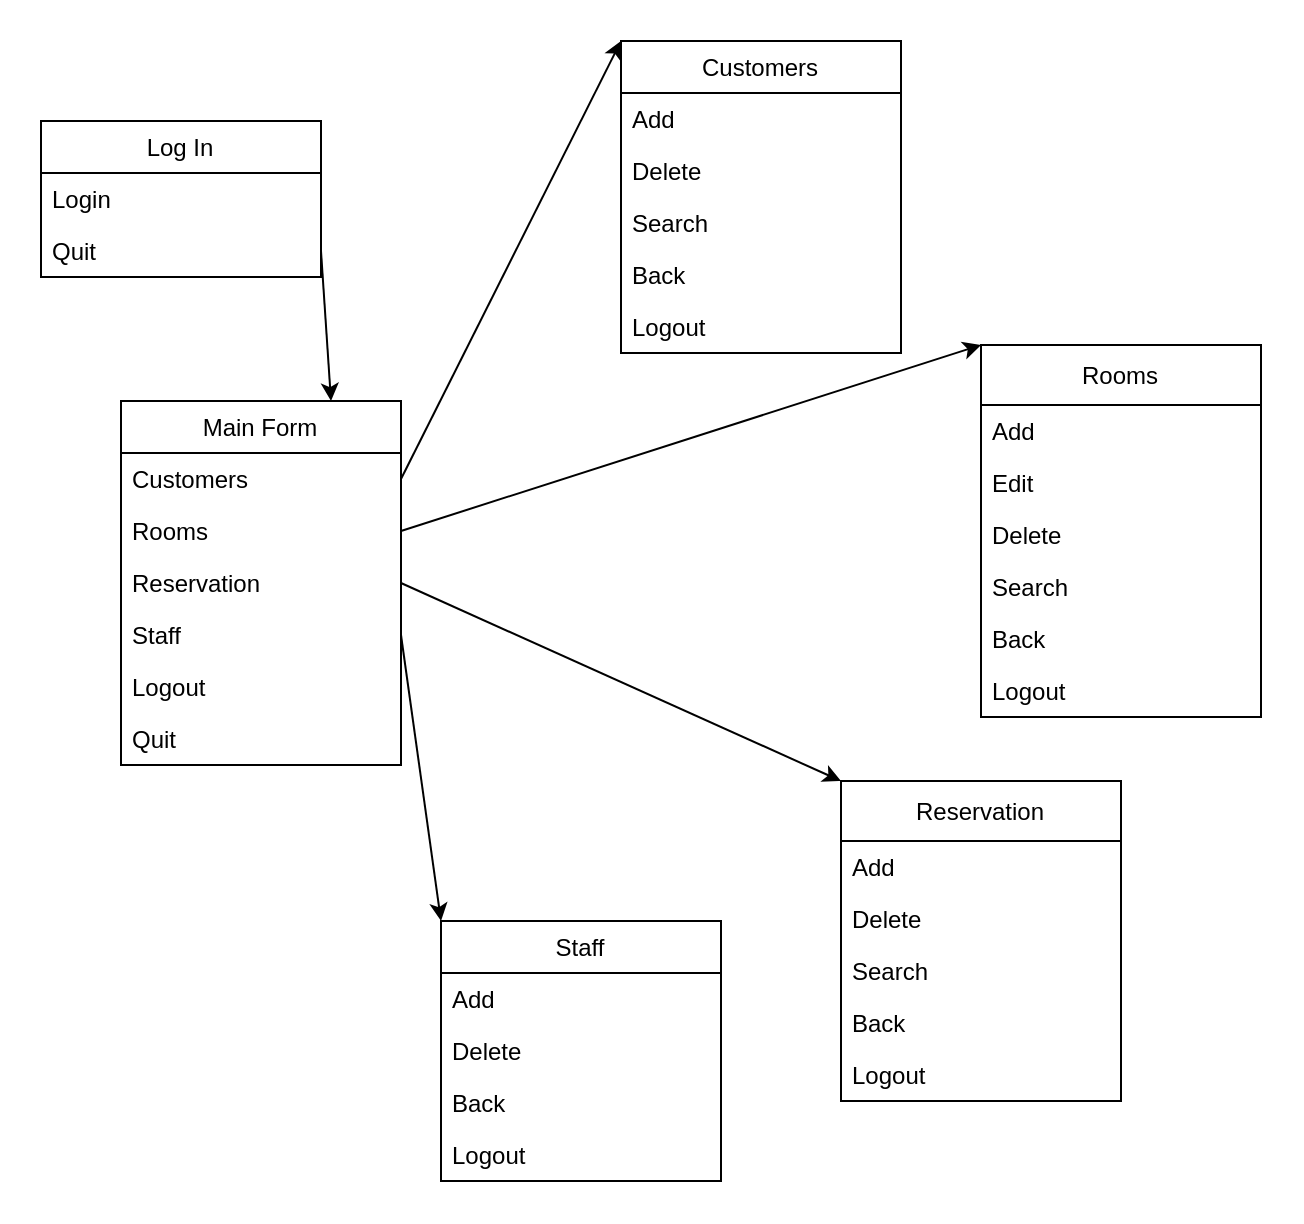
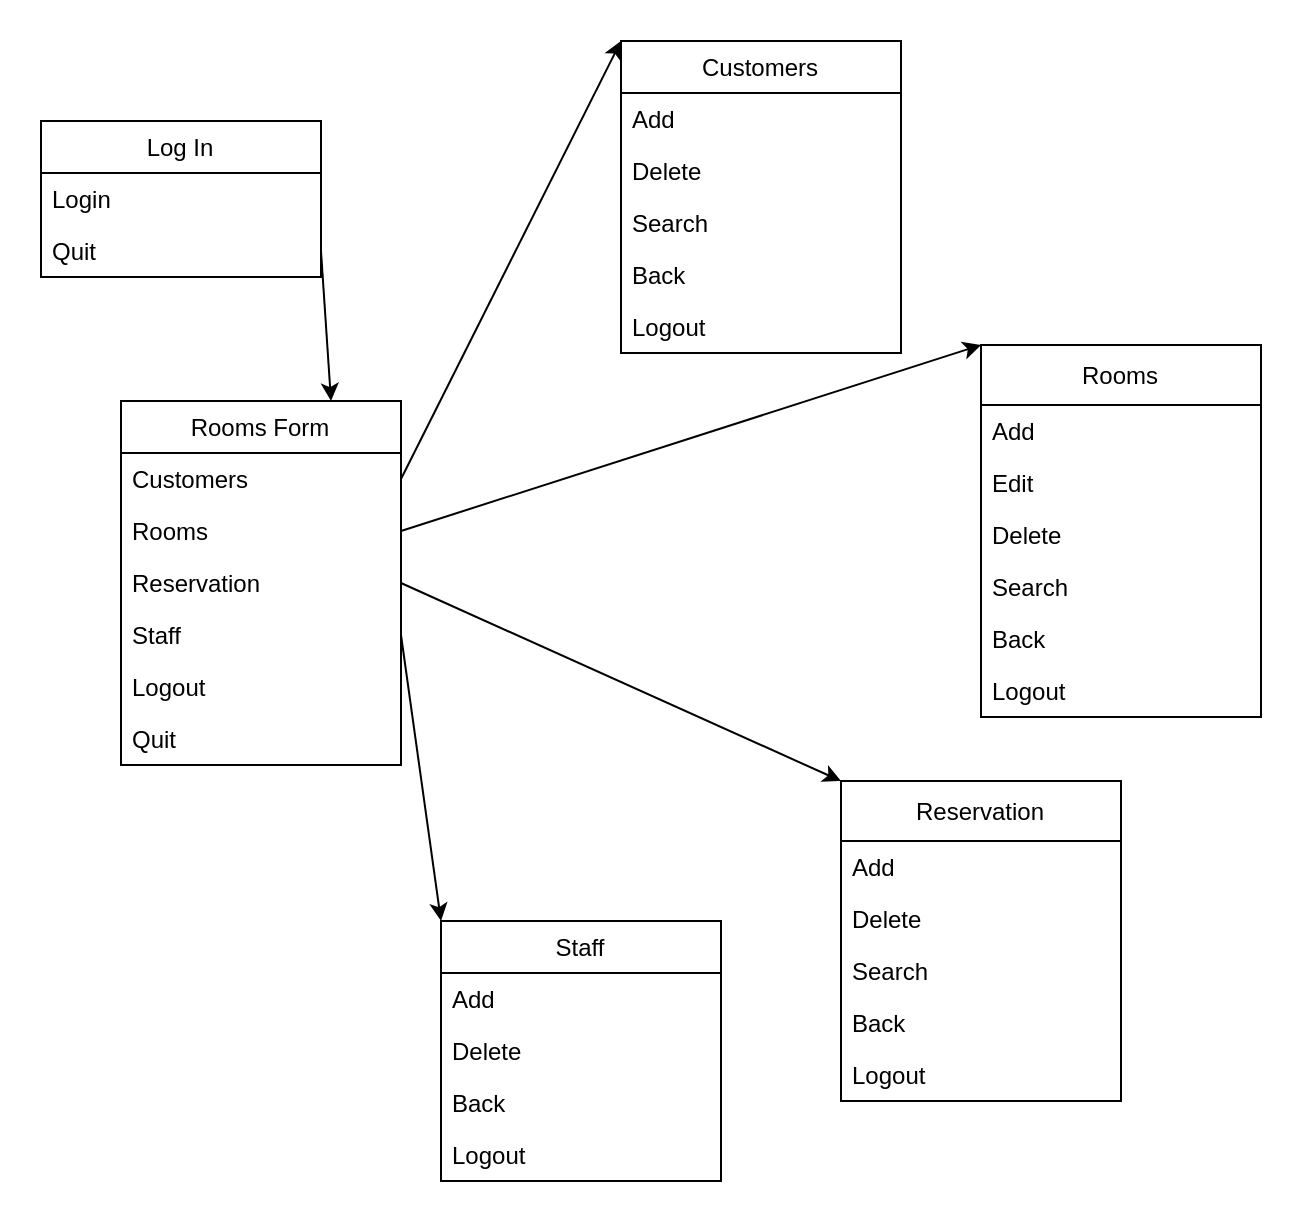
(260, 428) -> (260, 428)
